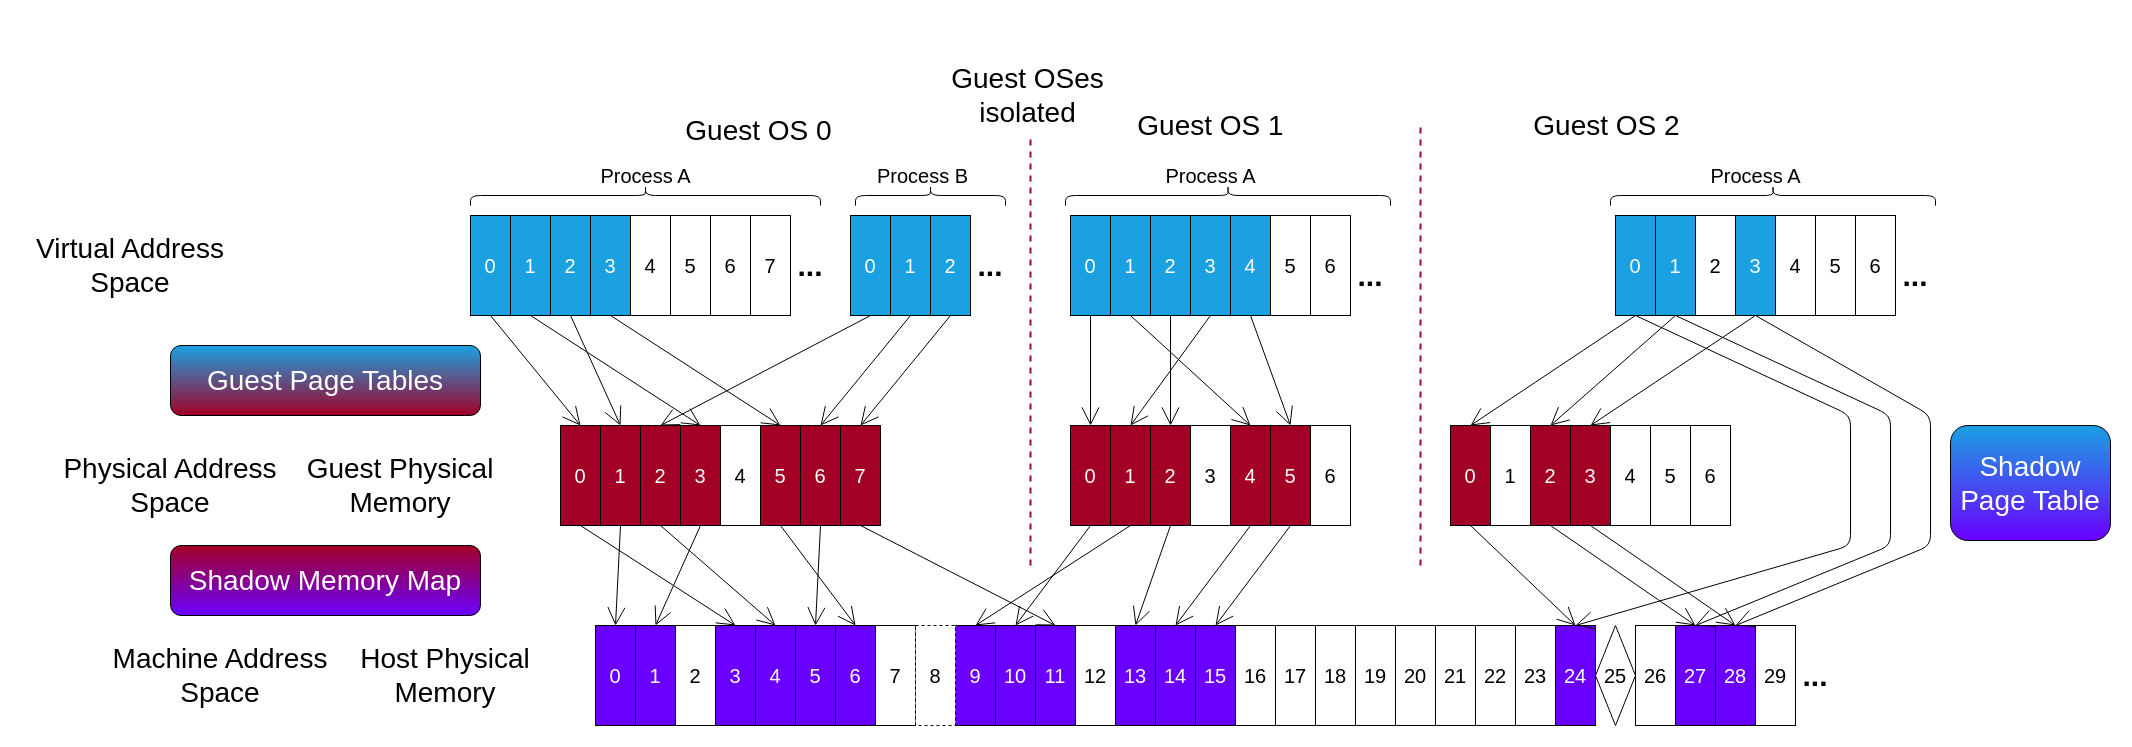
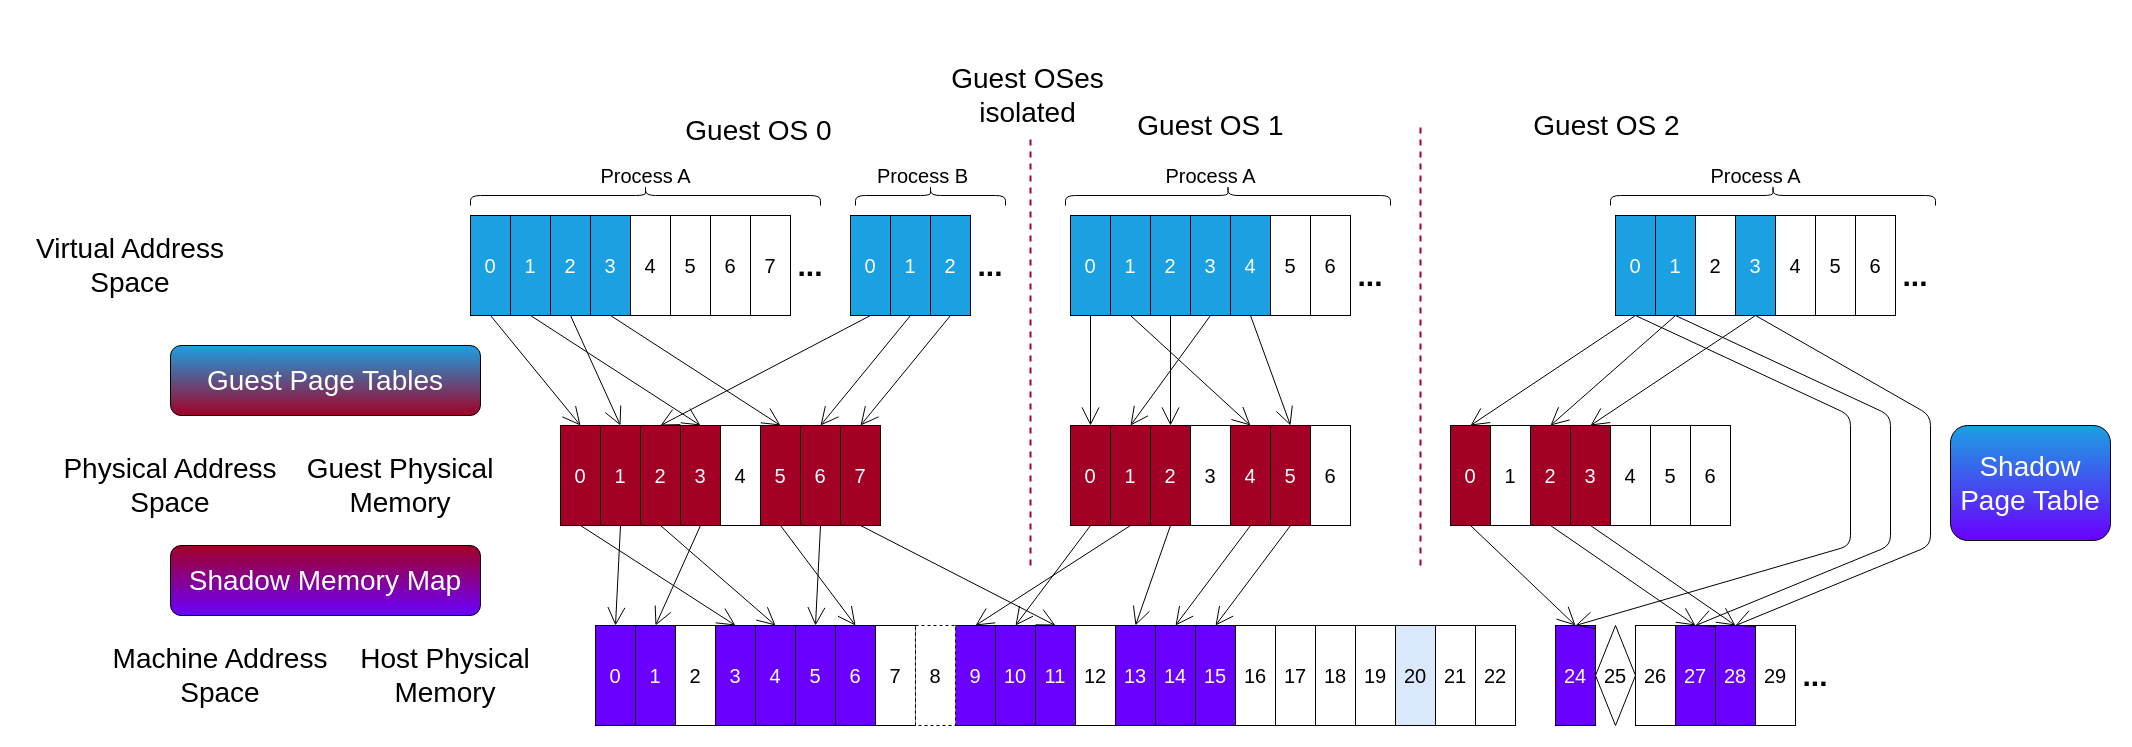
(1416, 676) -> (1416, 676)
(1536, 676) -> none
